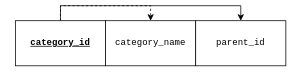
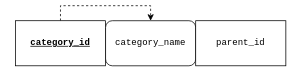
(201, 6) -> none
(150, 43) -> (150, 43)
